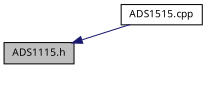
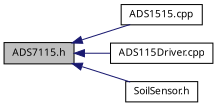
(39, 53) -> (39, 53)
none -> (162, 53)
none -> (162, 92)
